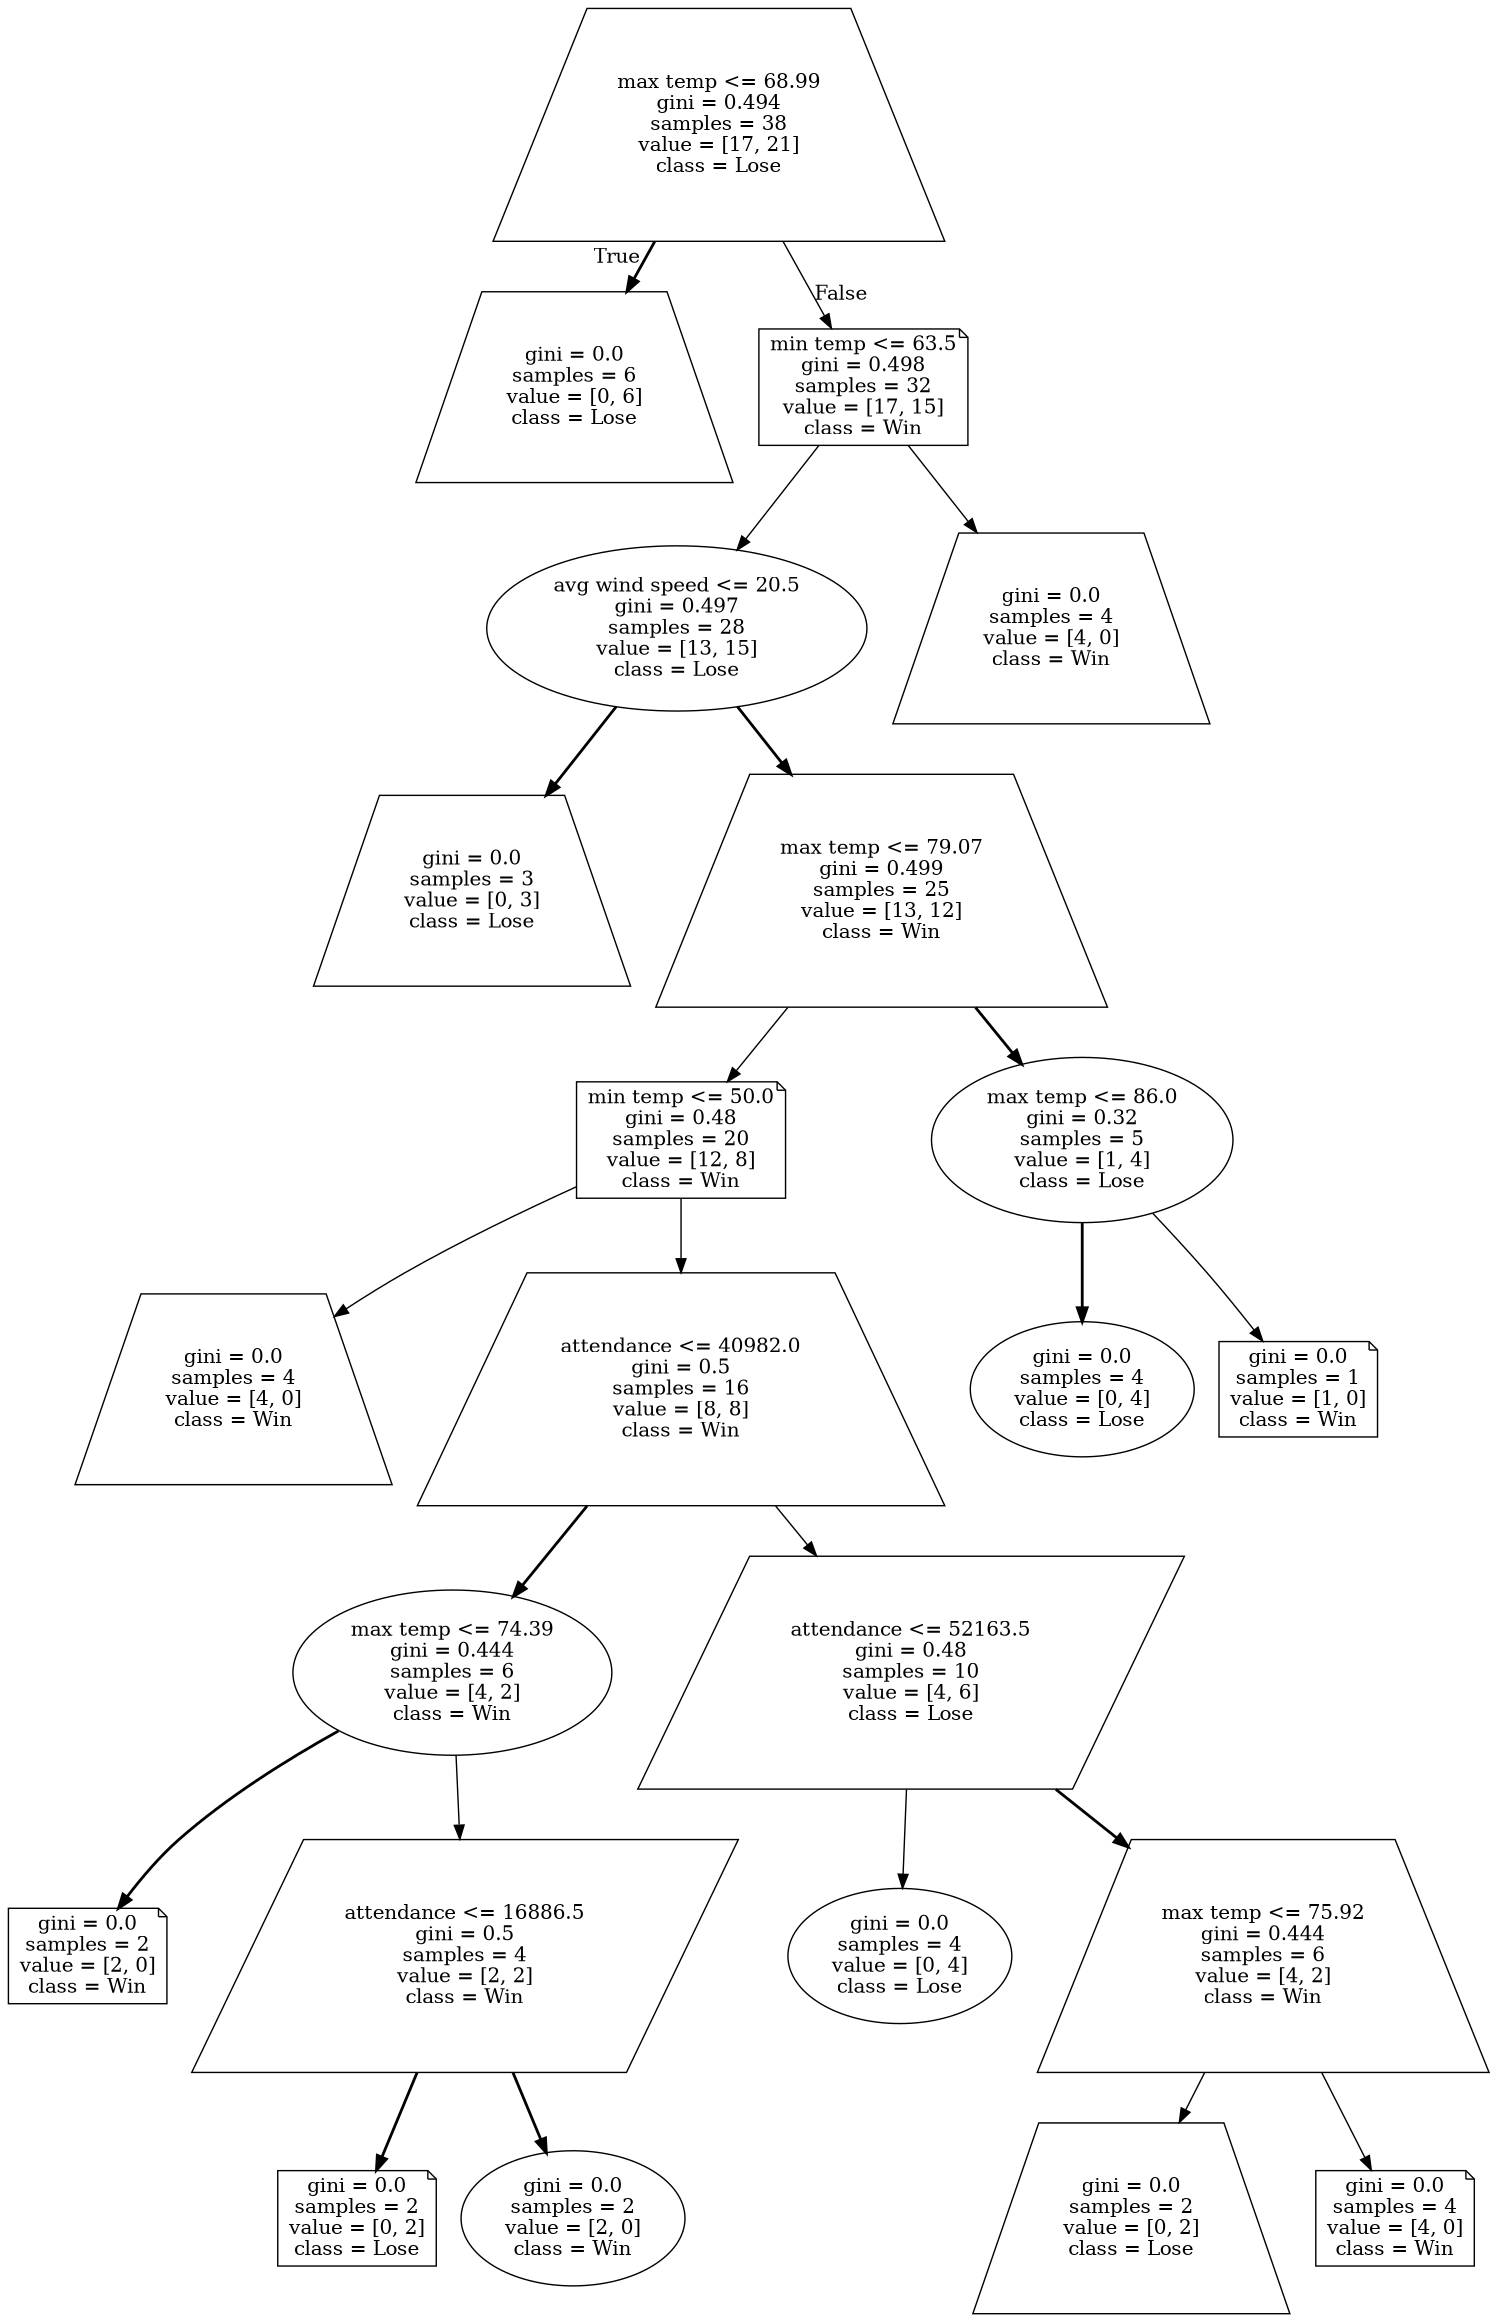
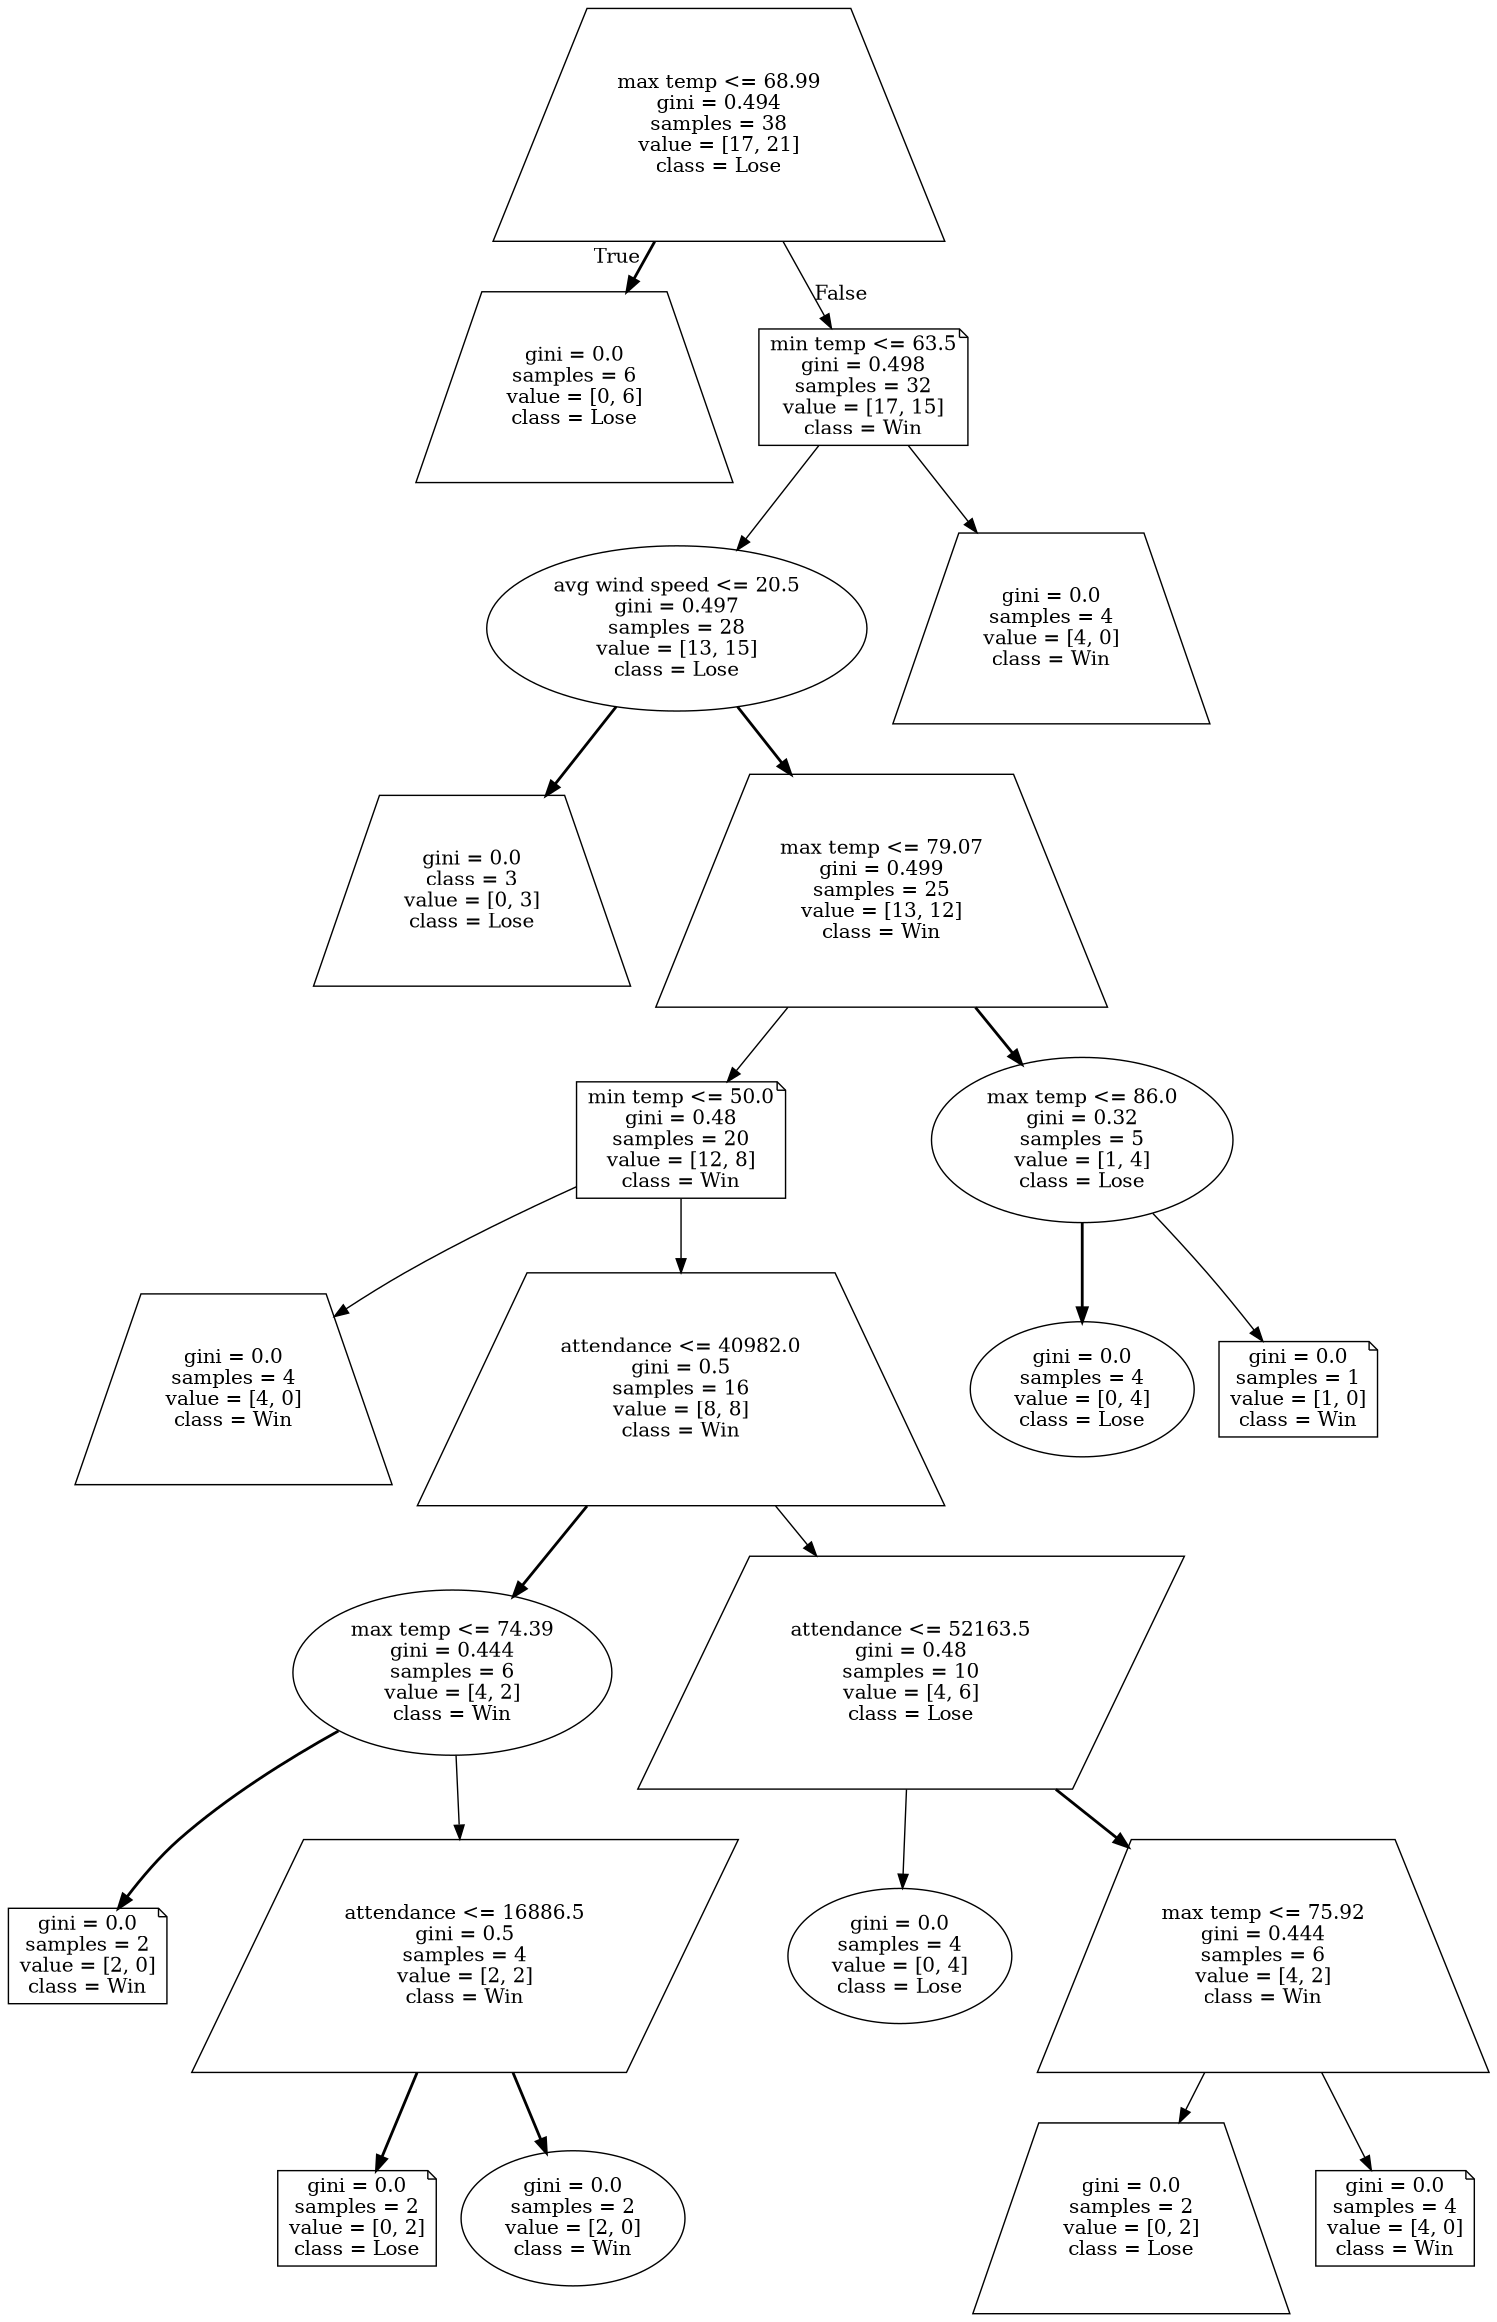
(472, 891) -> (472, 891)
